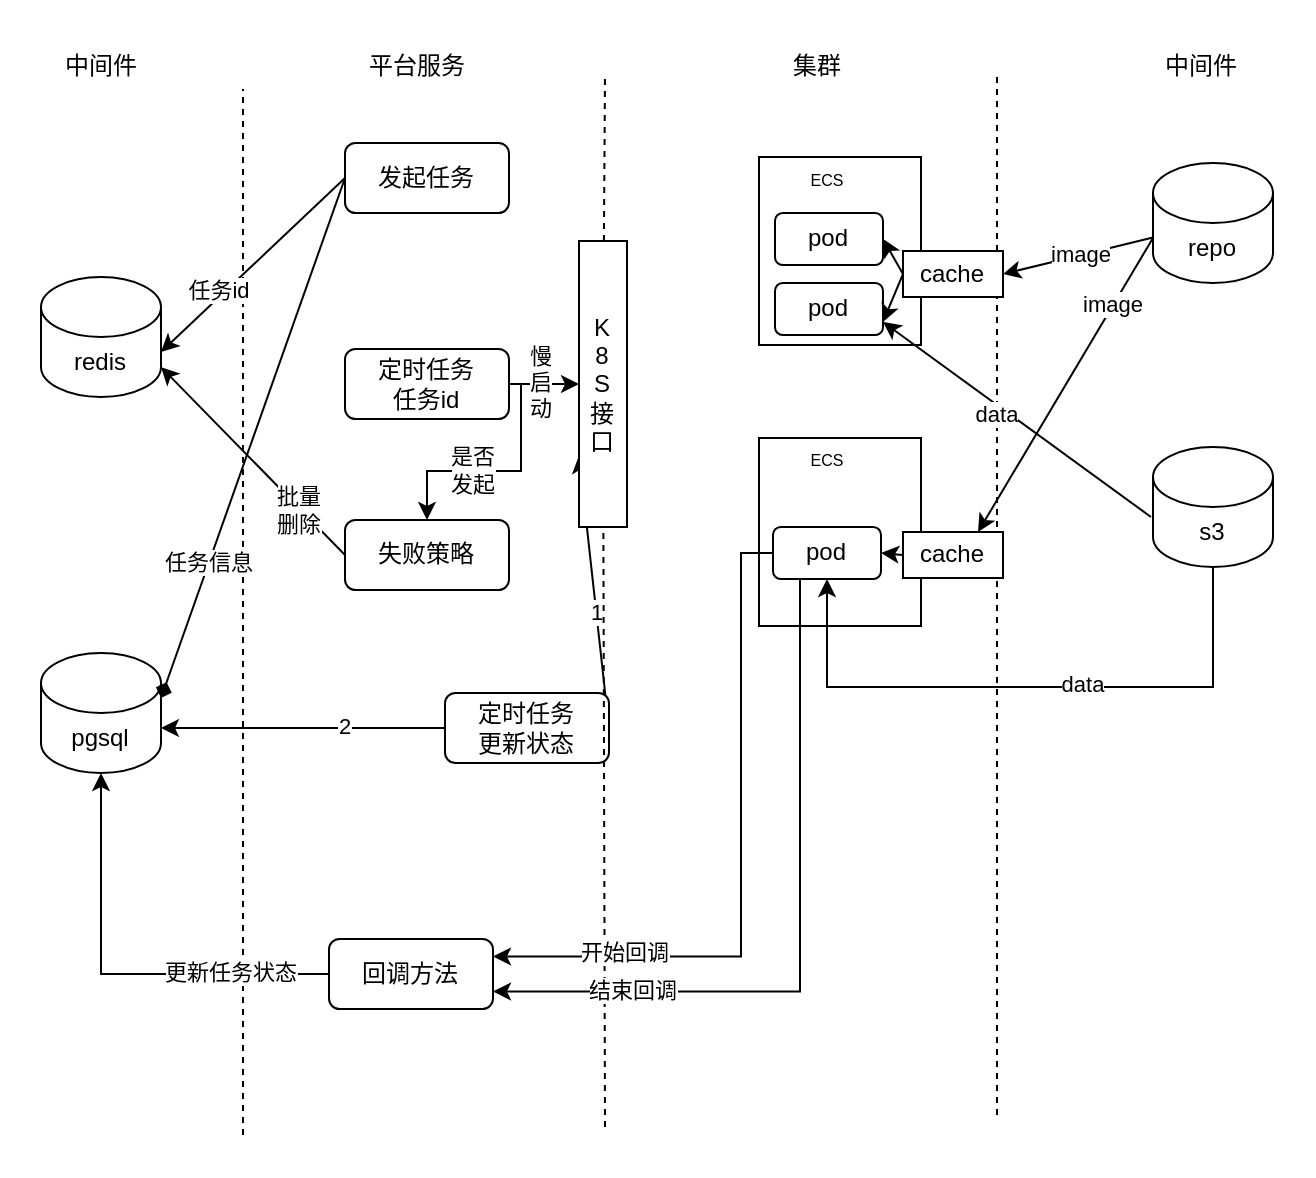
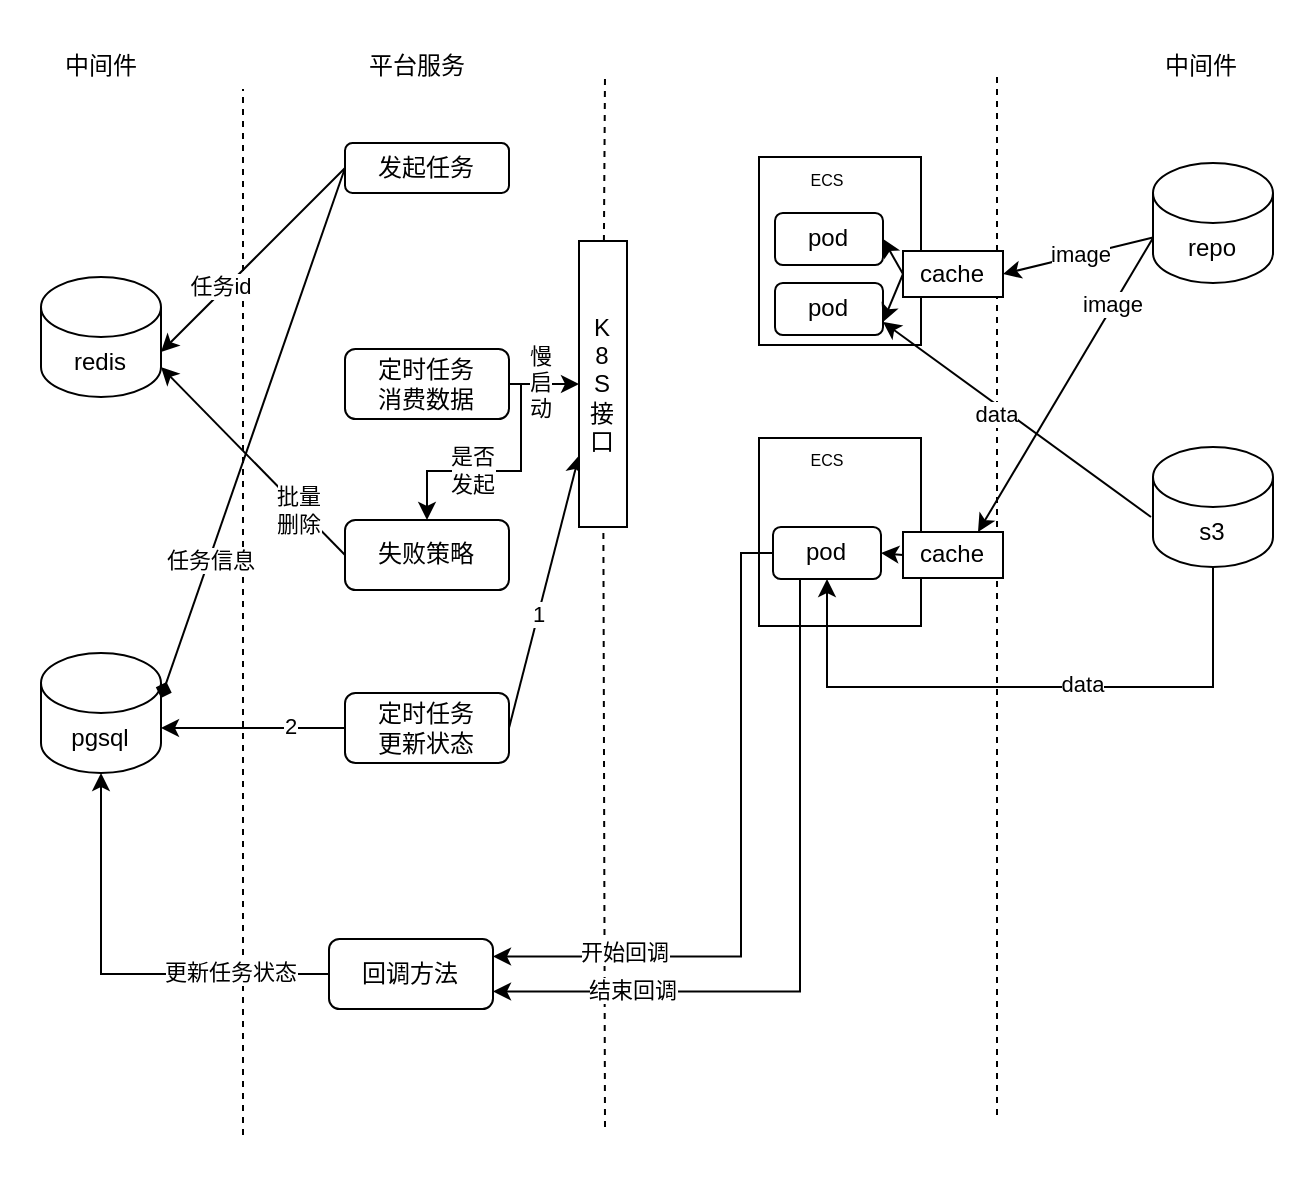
(817, 67) -> none
(427, 178) -> (427, 168)
(427, 385) -> (427, 385)
(527, 728) -> (427, 728)
